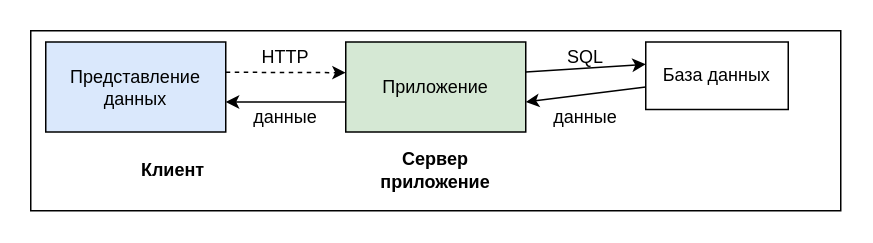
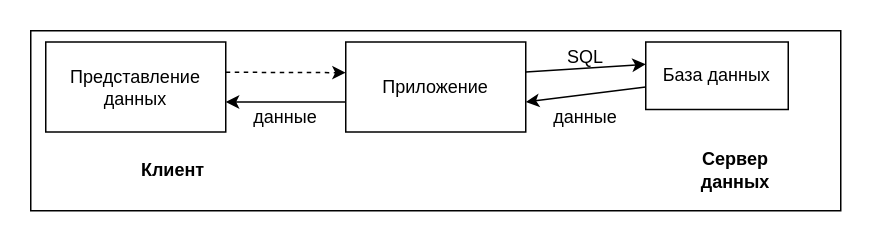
(286, 57) -> none
(136, 87) -> (136, 87)
(436, 87) -> (436, 87)
(436, 170) -> none
none -> (736, 170)
